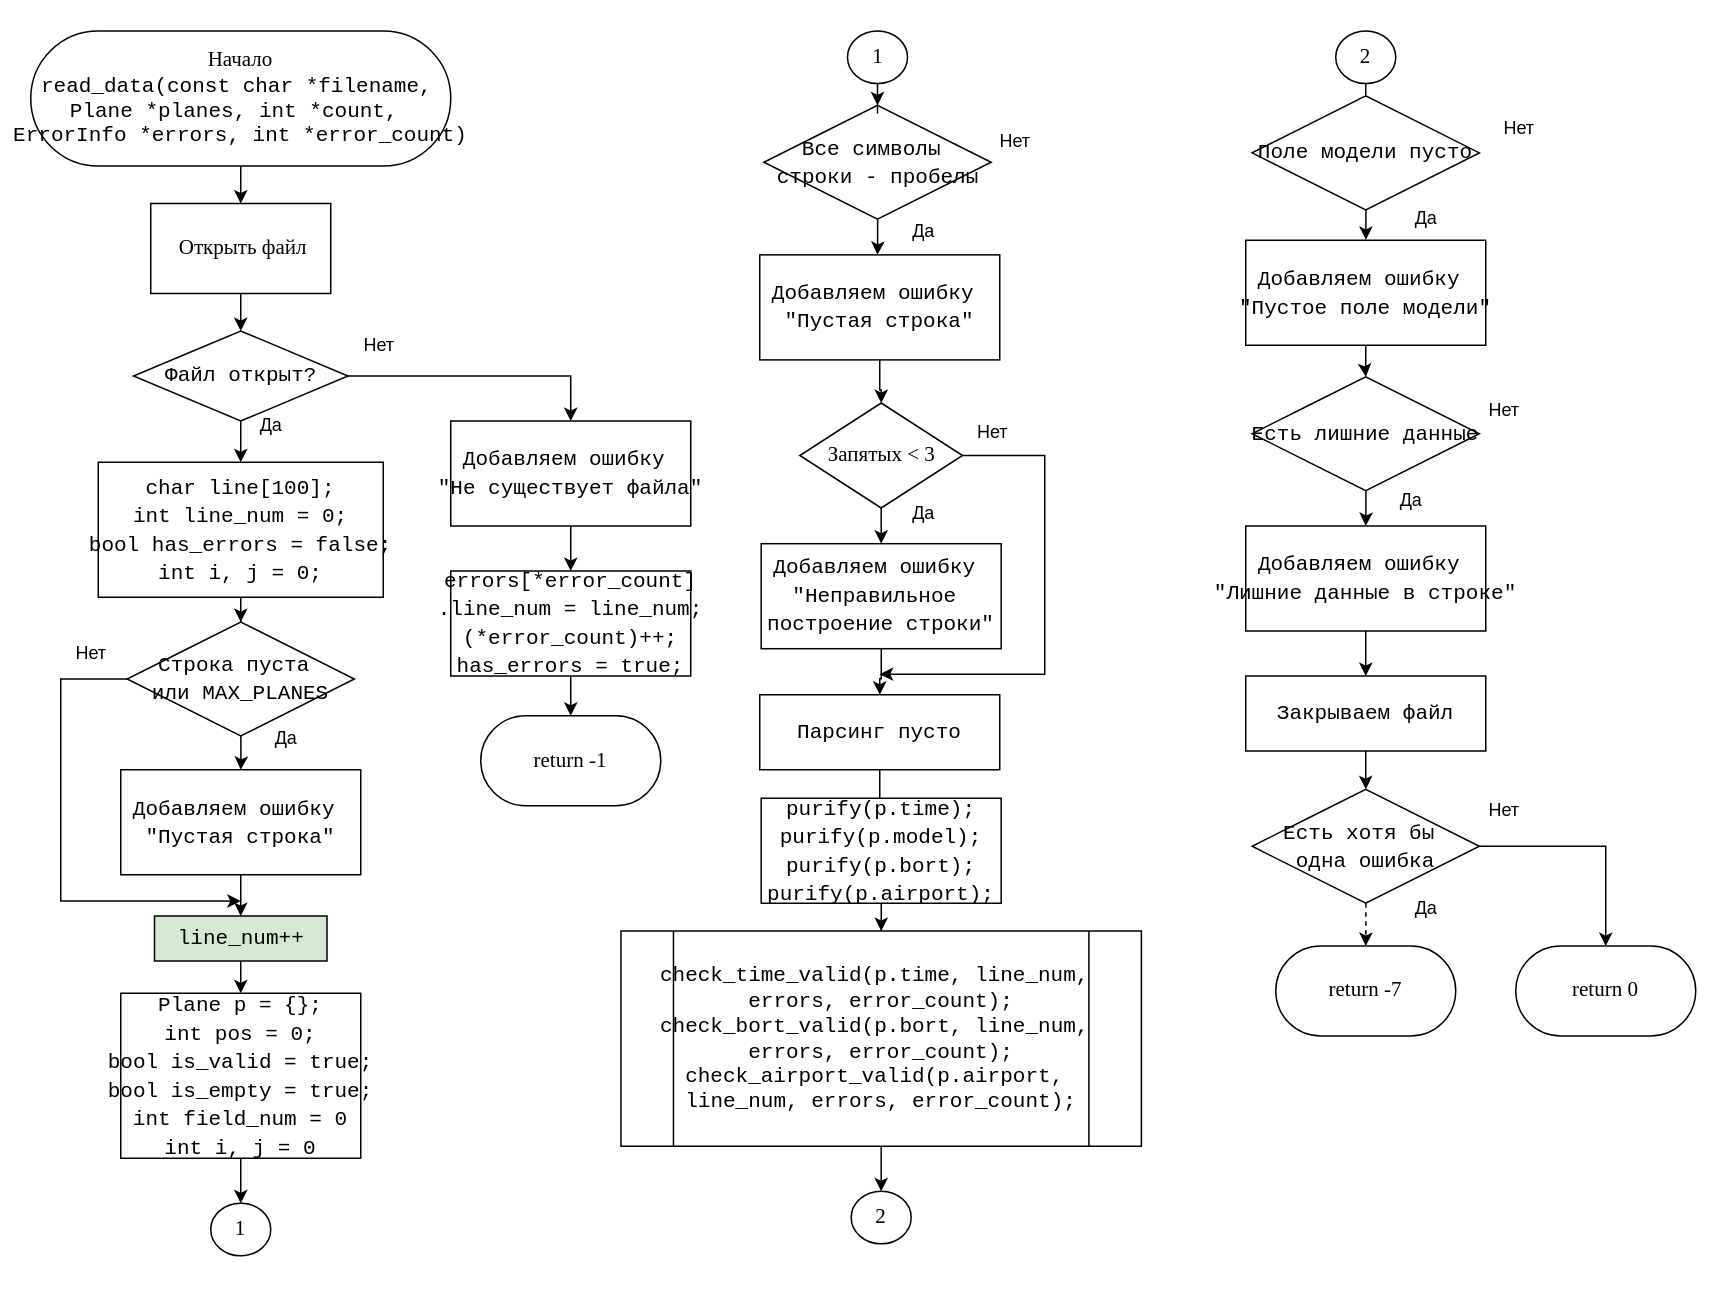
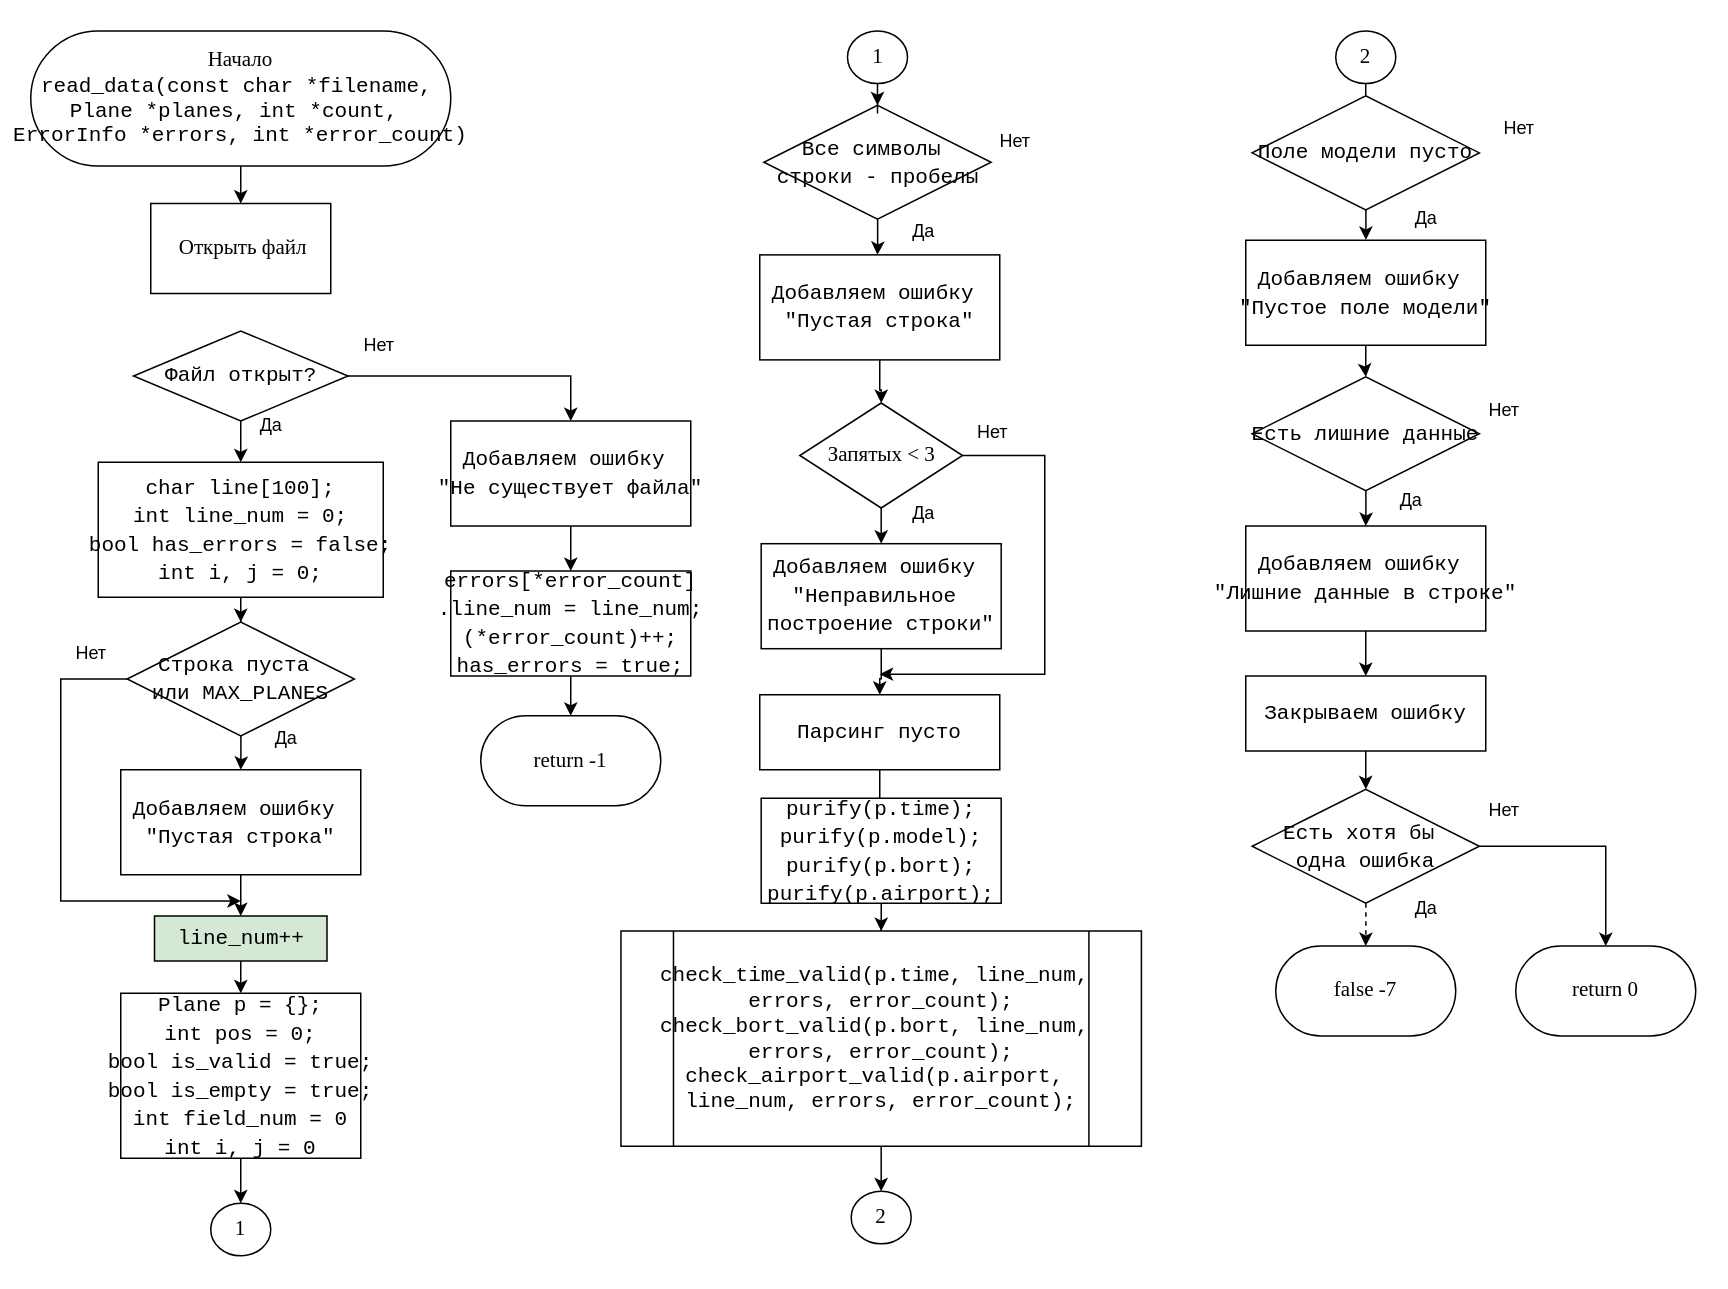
(241, 317) -> none
(1366, 713) -> (1366, 713)
(1366, 991) -> (1366, 991)
